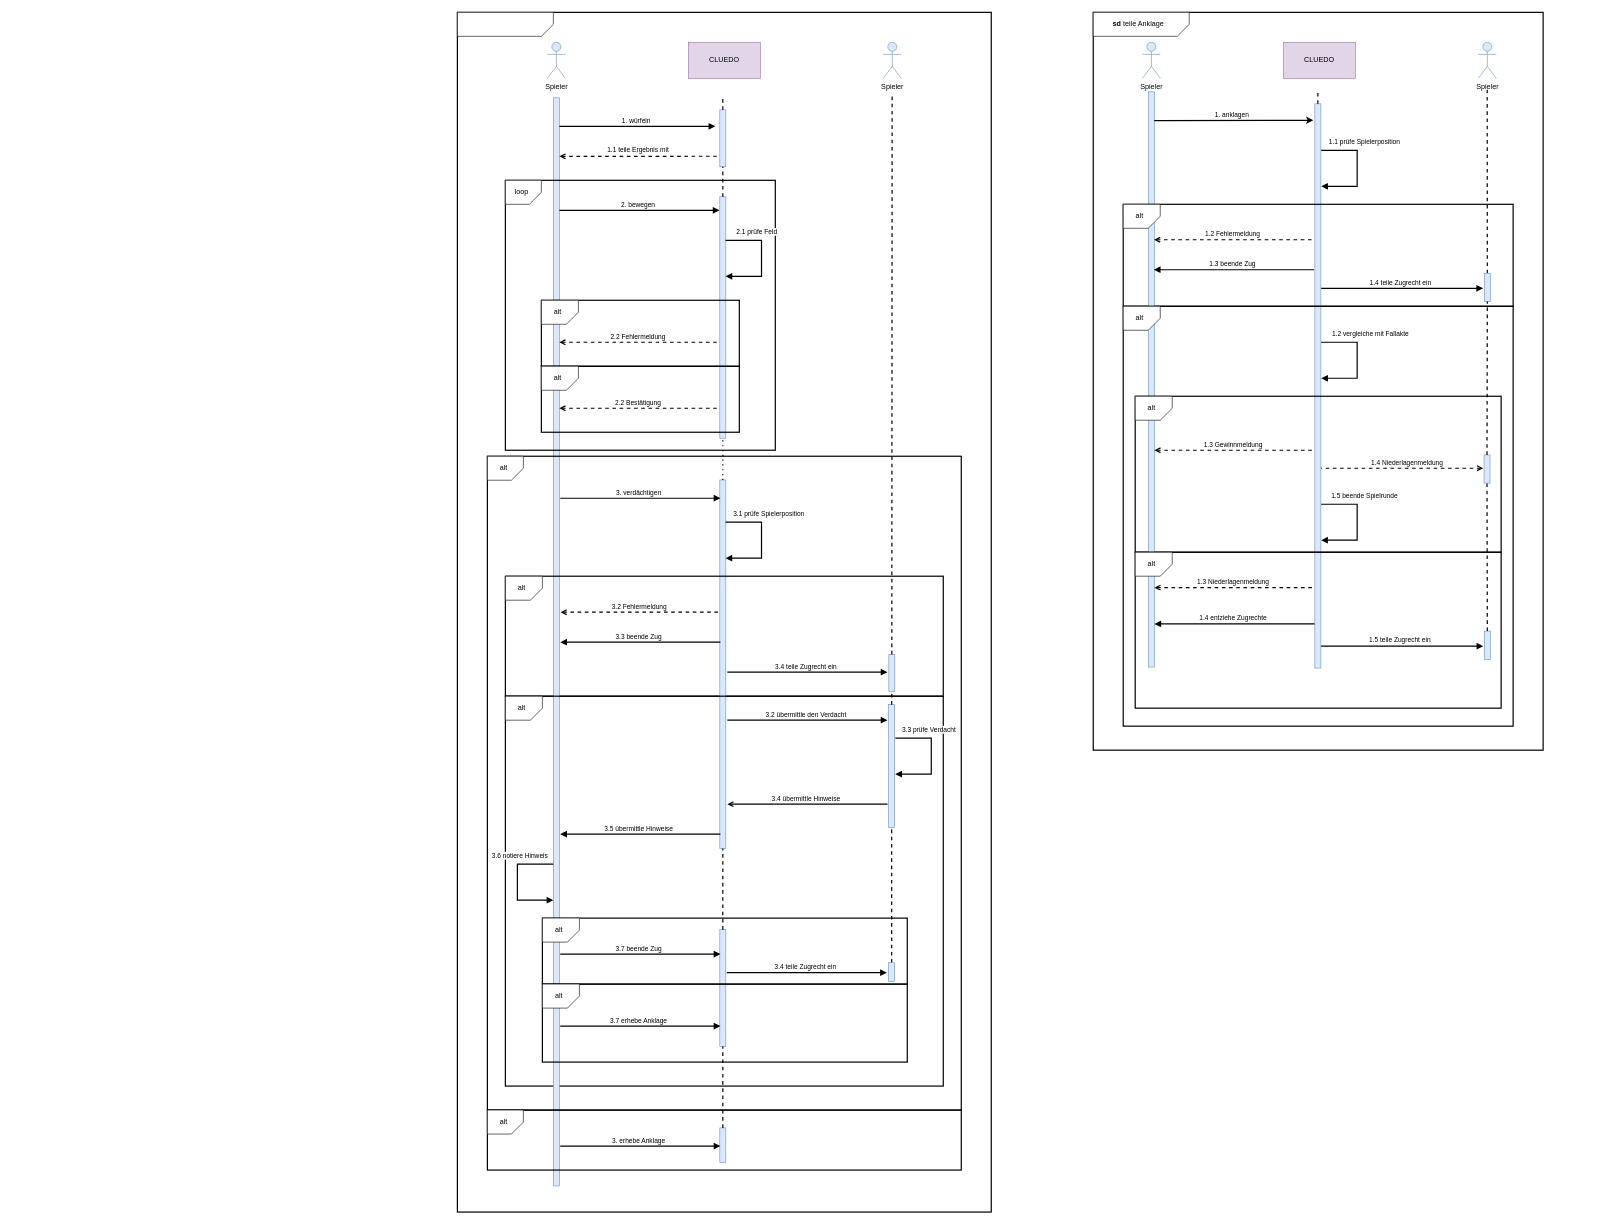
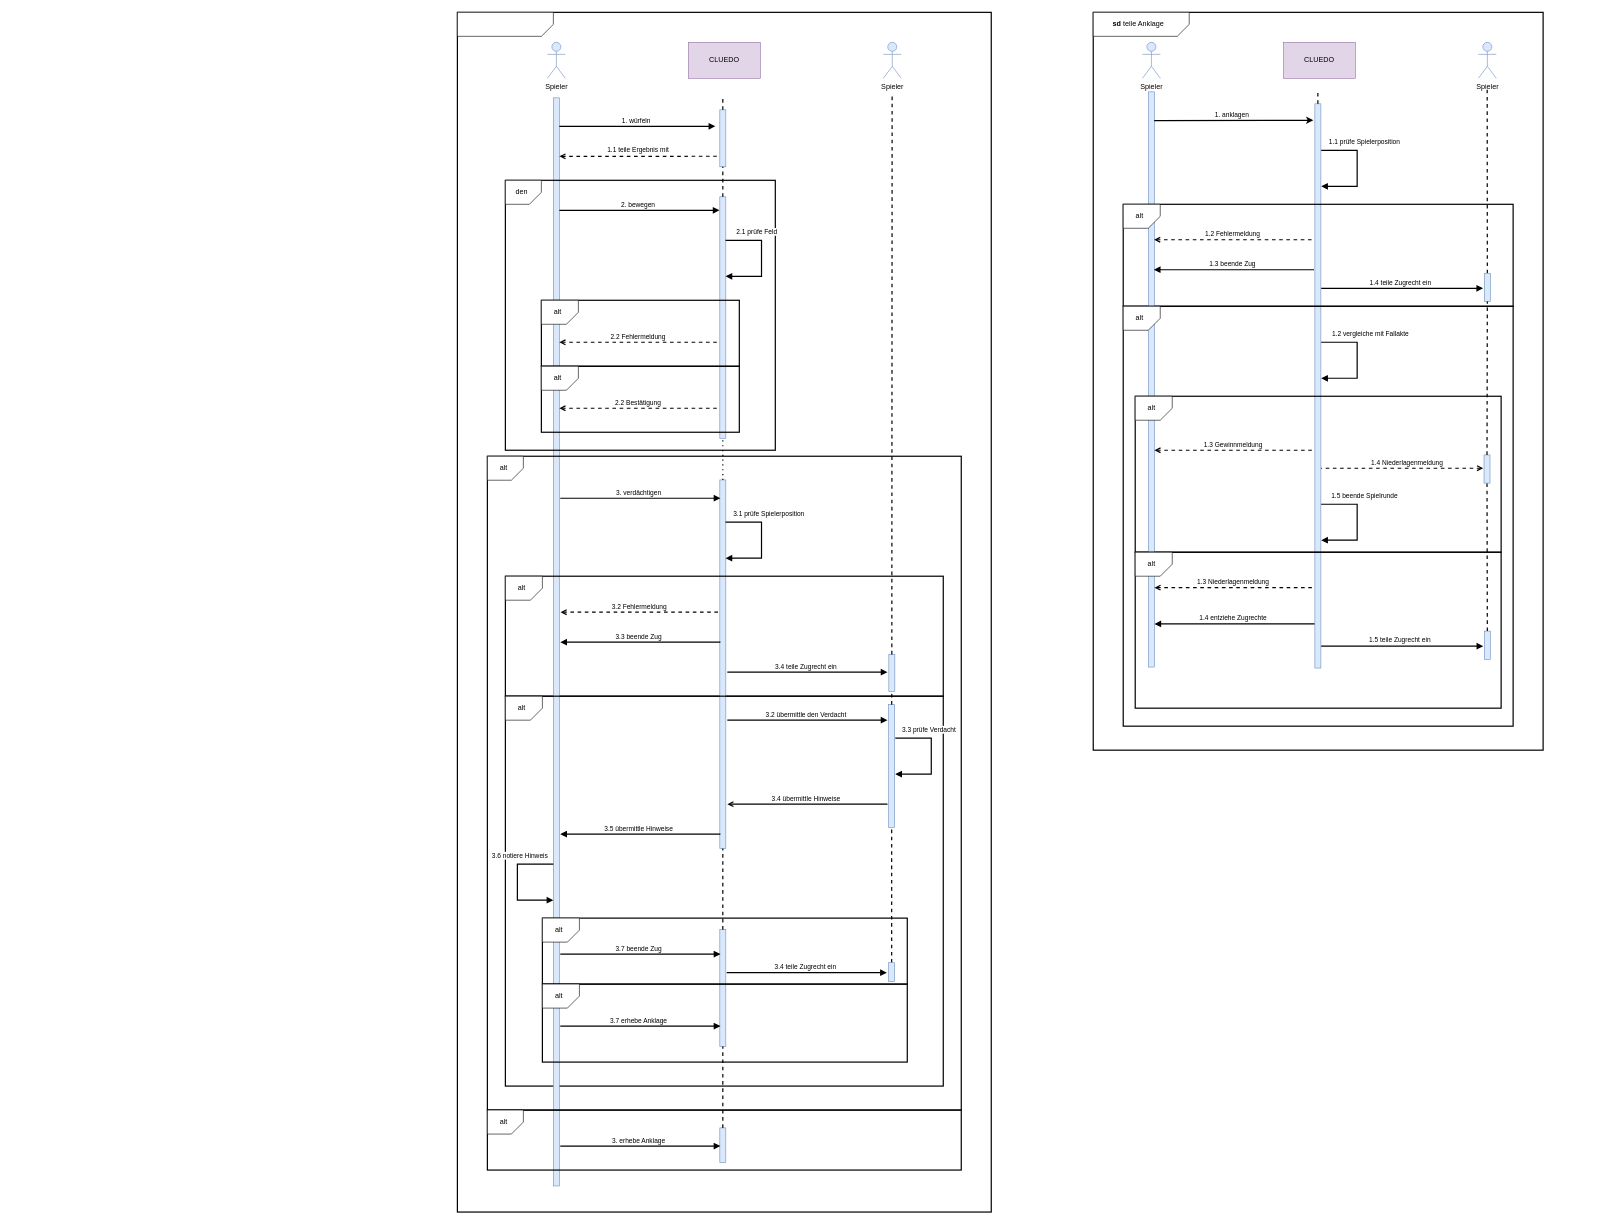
(522, 192) -> (522, 192)
